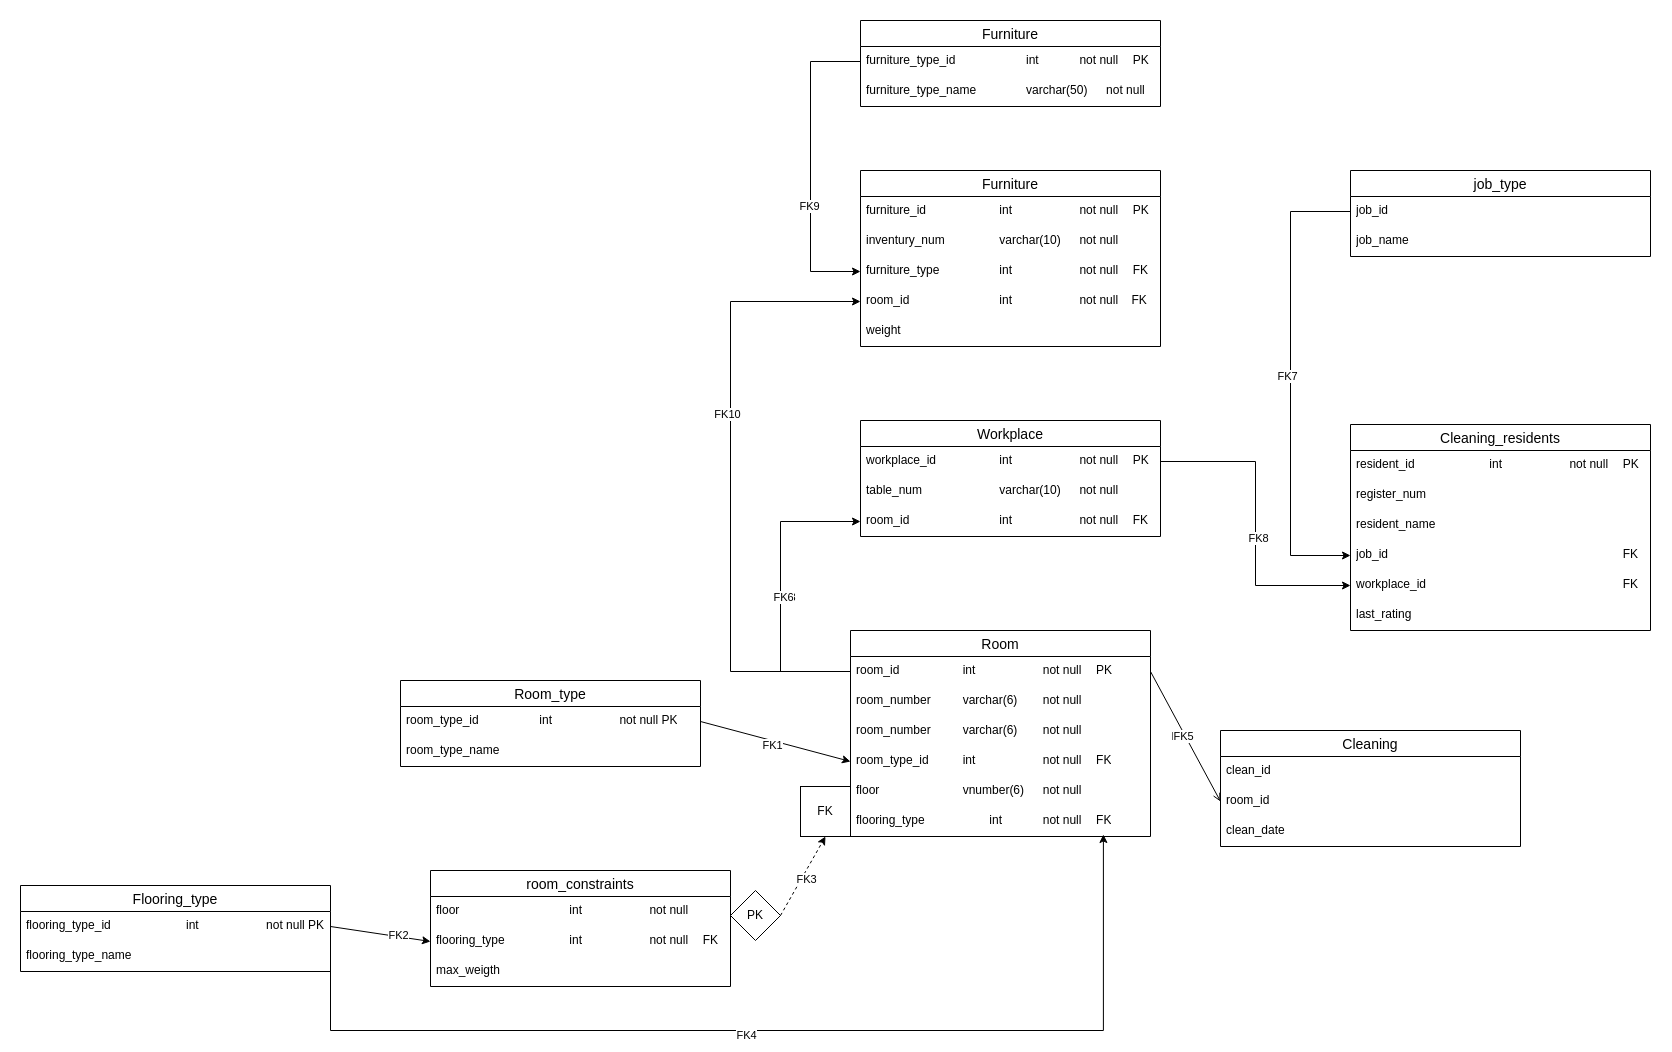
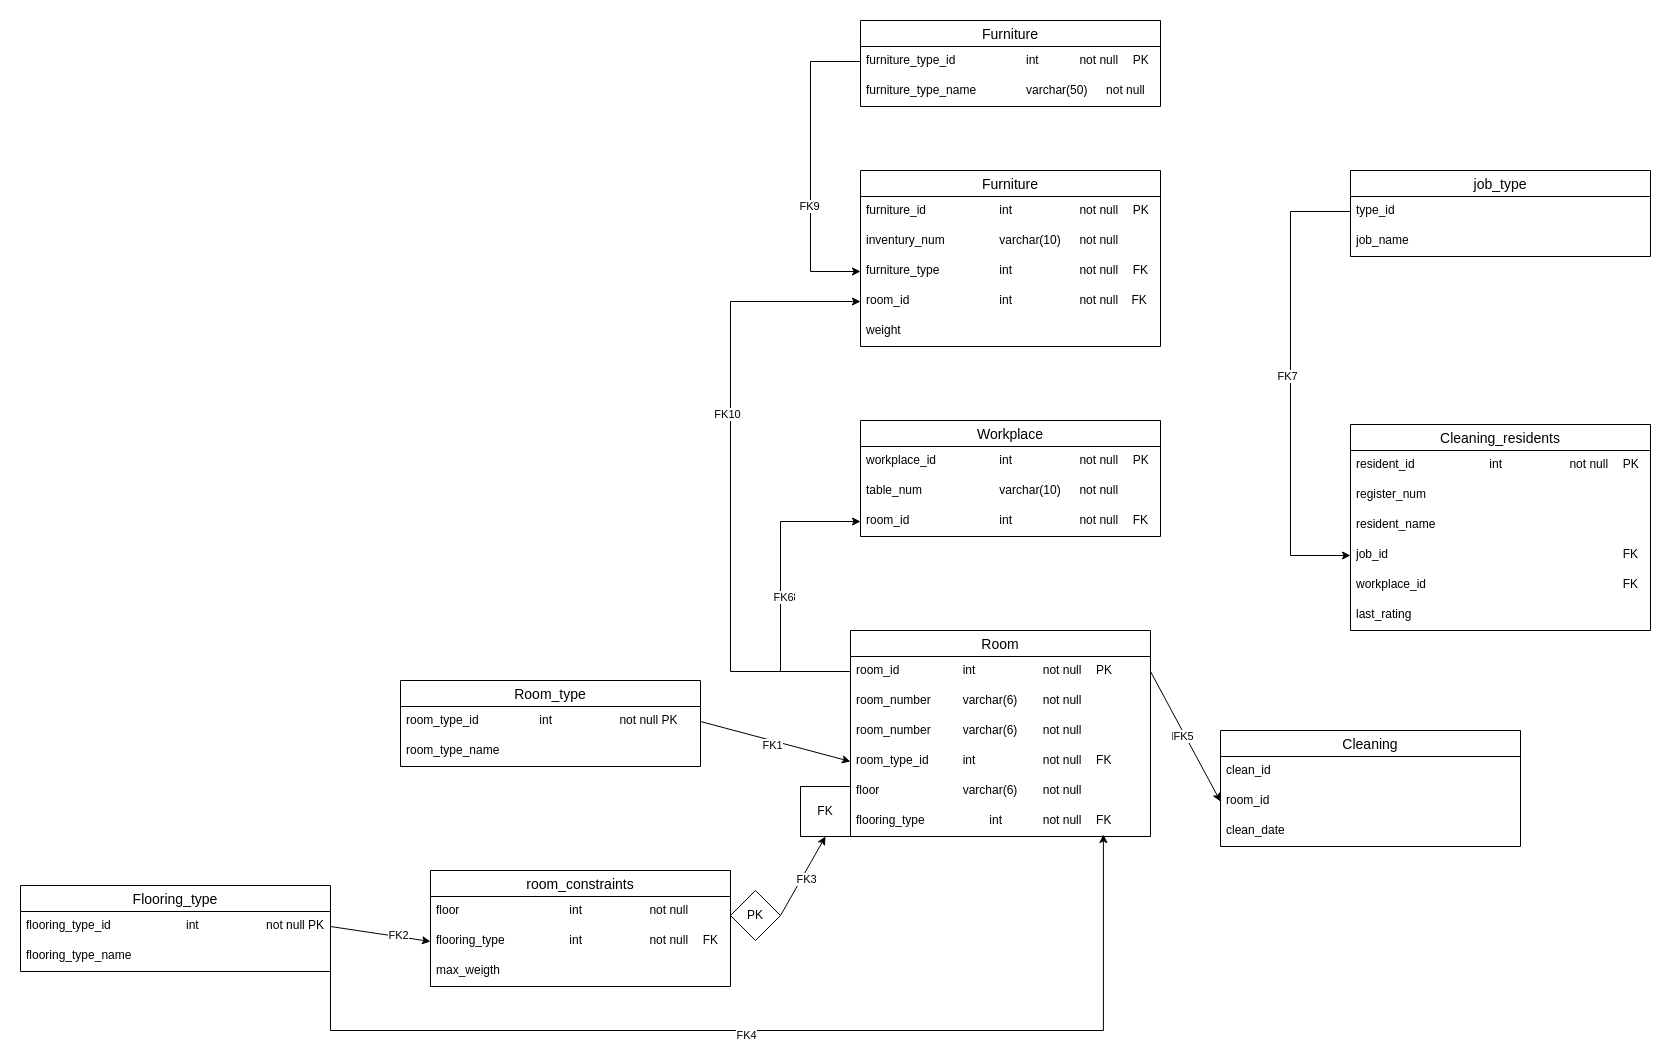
(1375, 211) -> (1378, 211)
(1256, 521) -> none
(944, 791) -> (944, 791)
(1217, 795) -> (1217, 794)
(814, 857) -> (814, 857)
